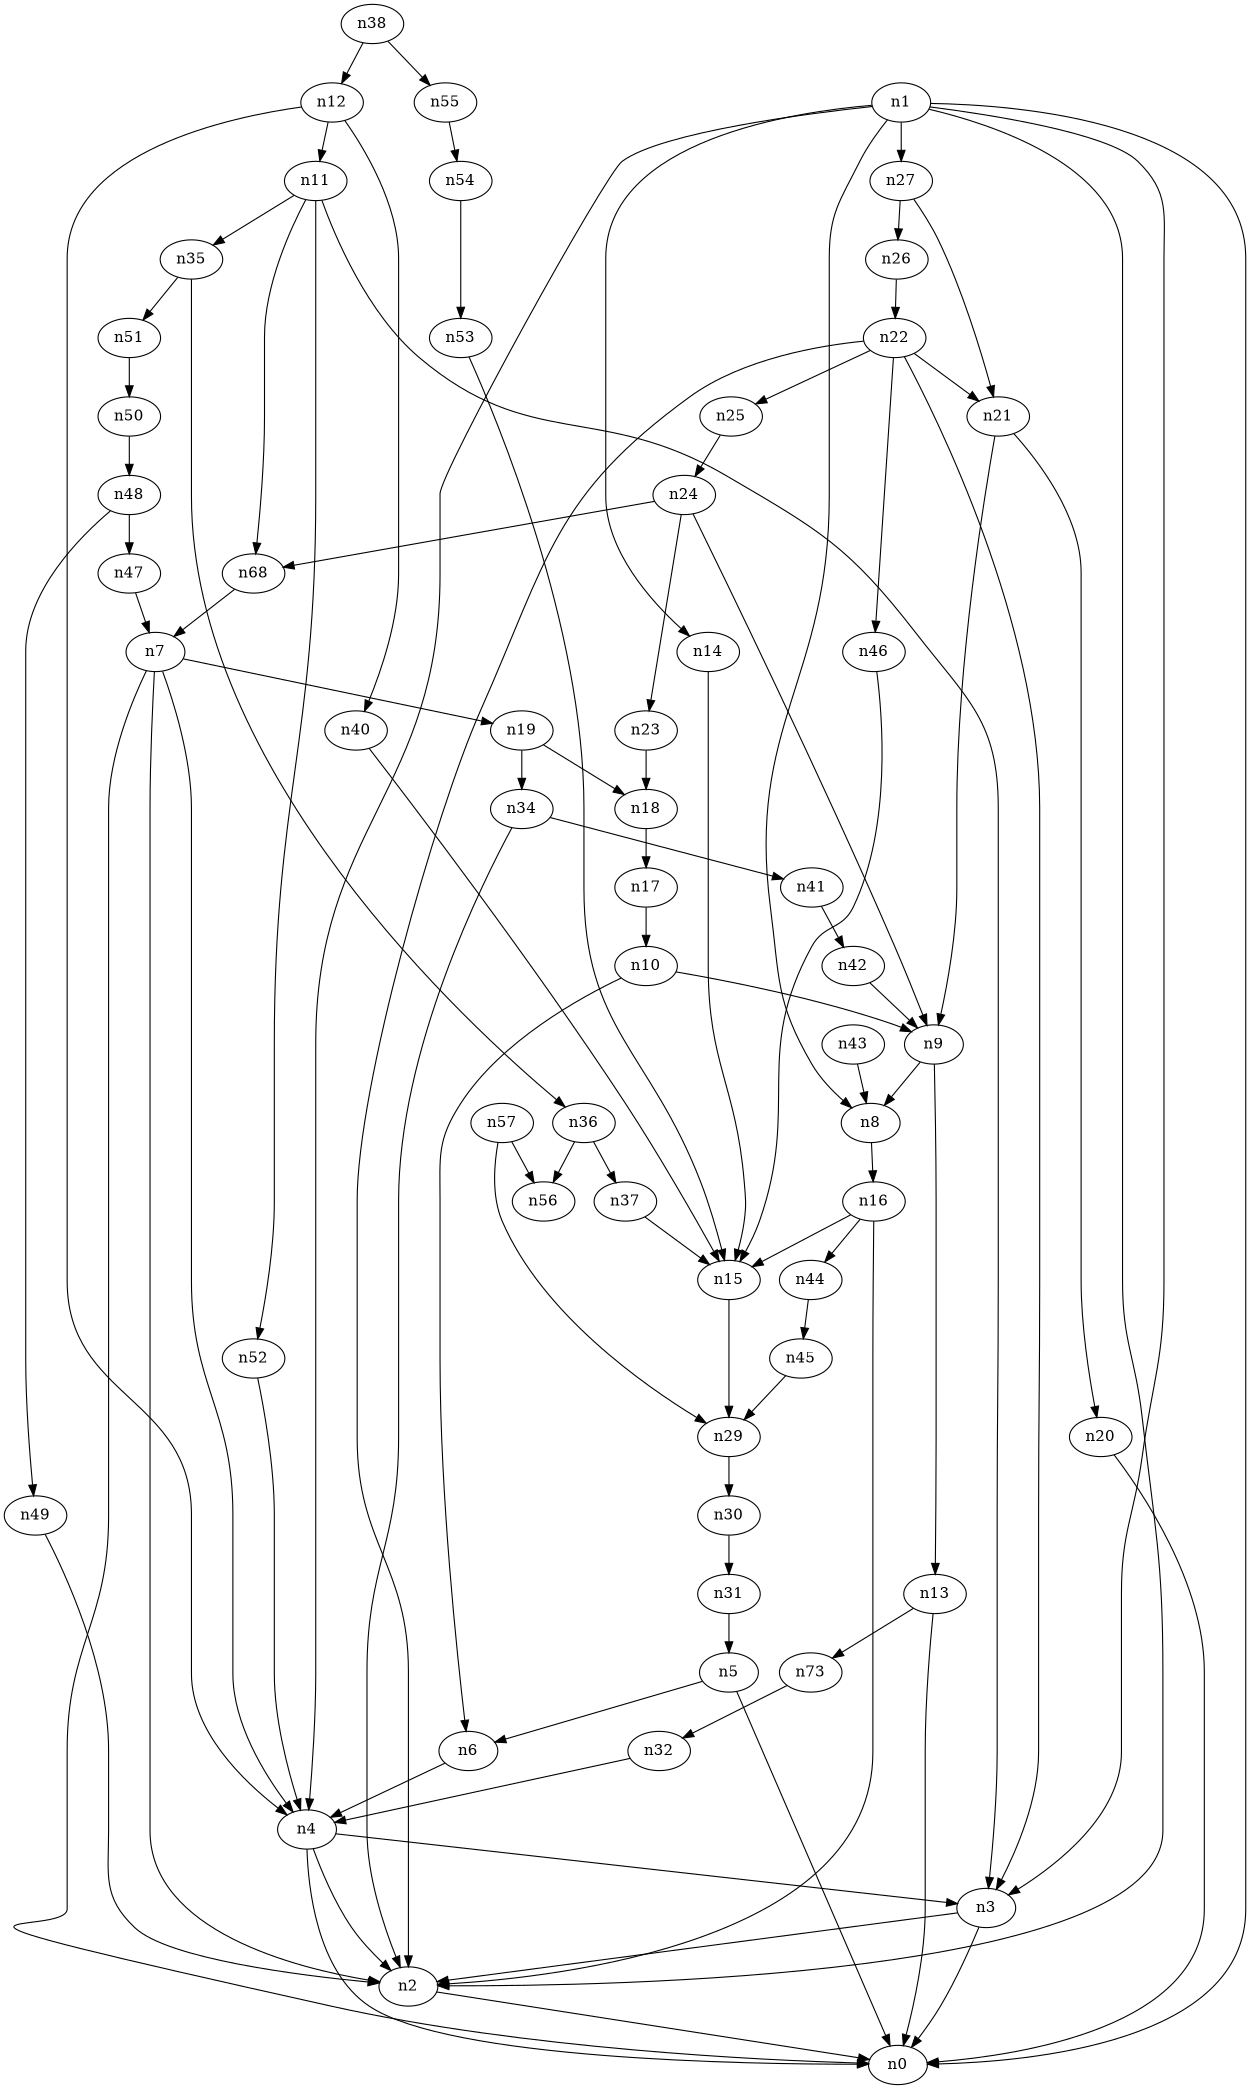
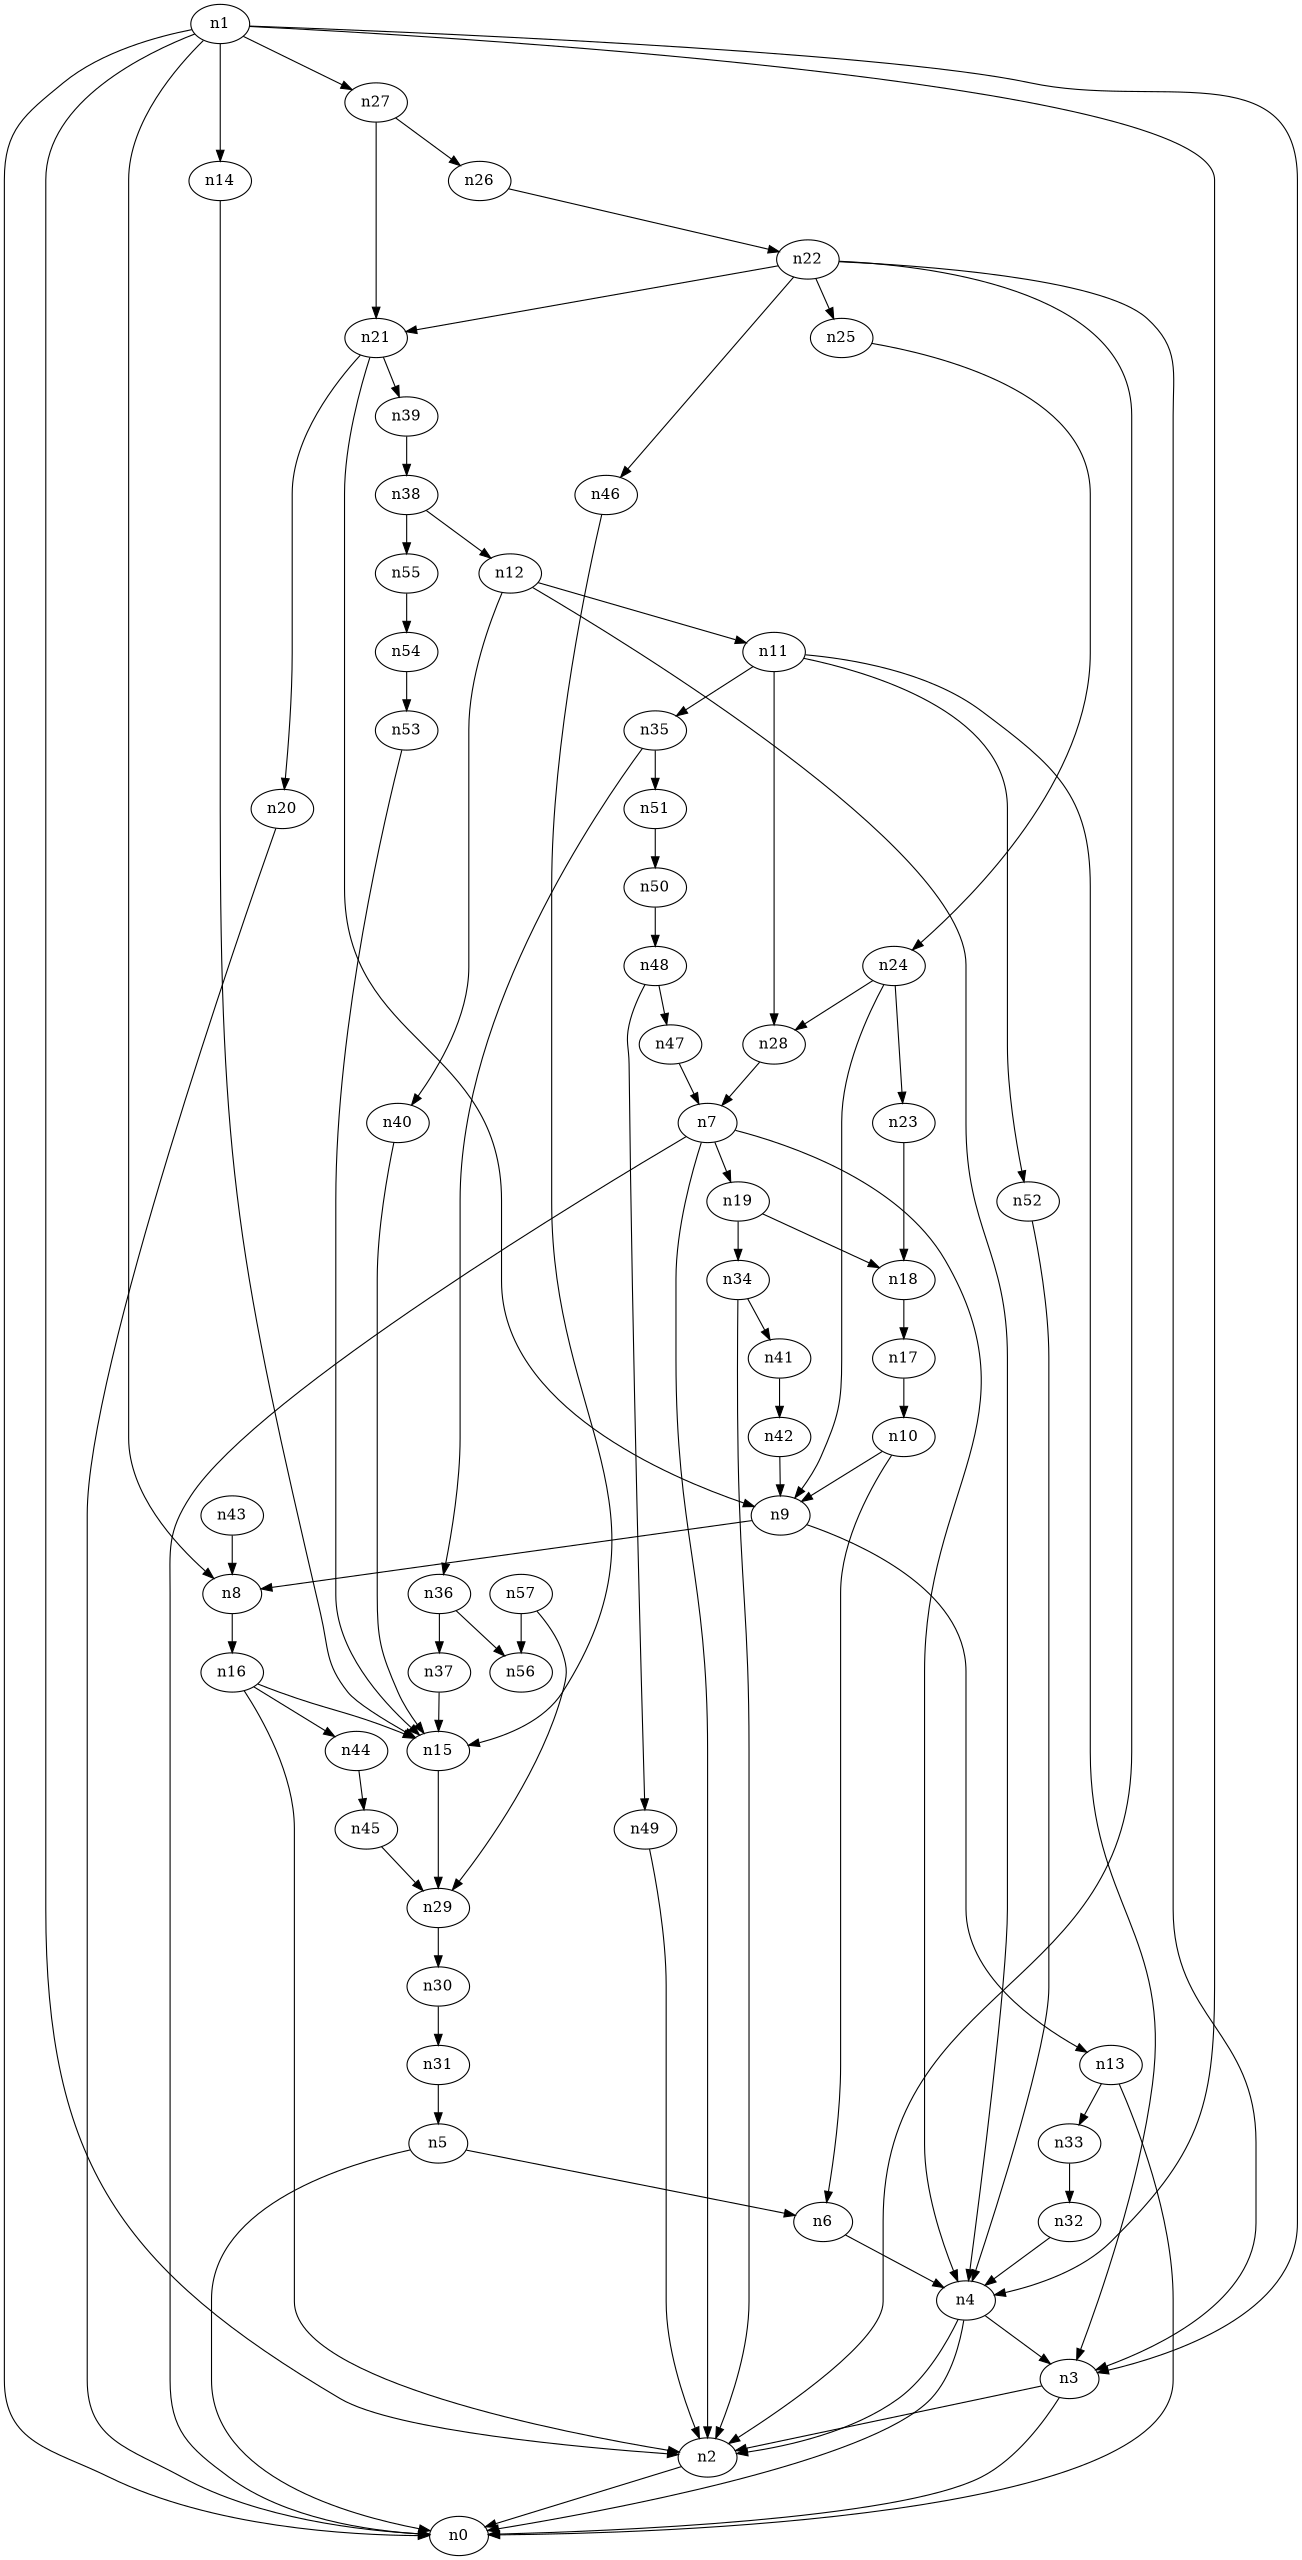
none -> (407, 416)
(254, 573) -> (774, 1044)
(811, 1672) -> (1070, 2143)
